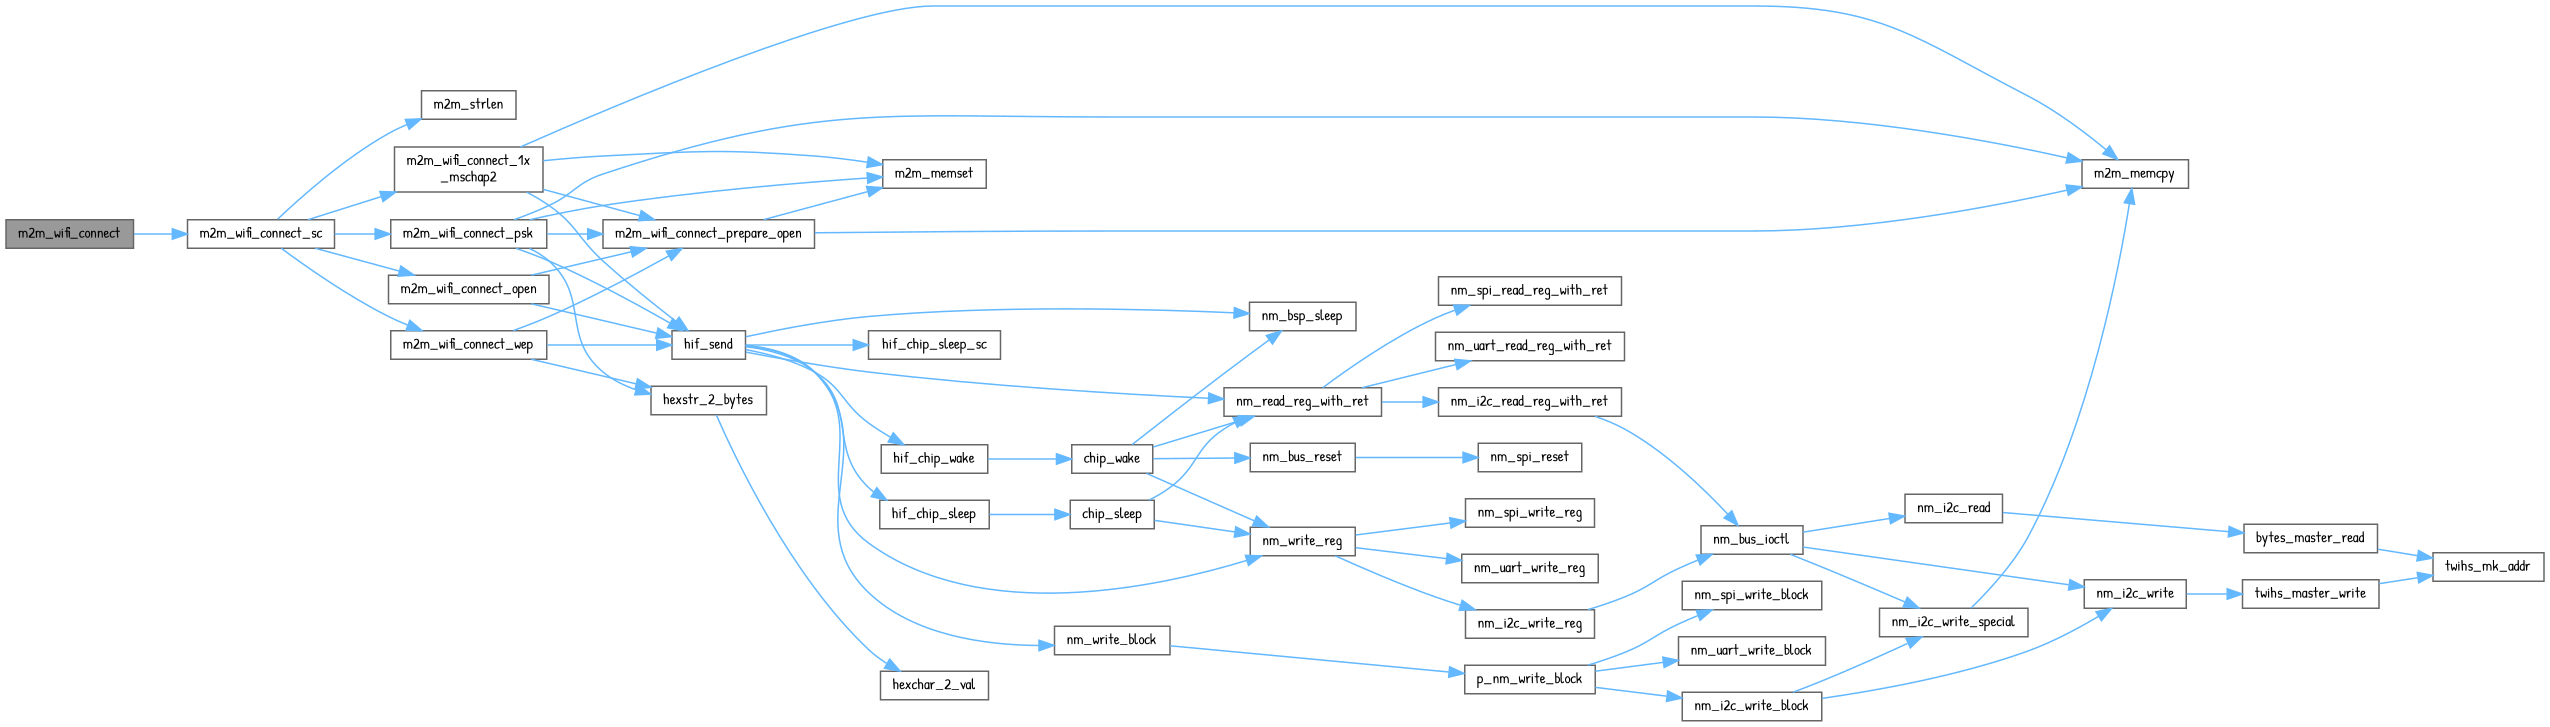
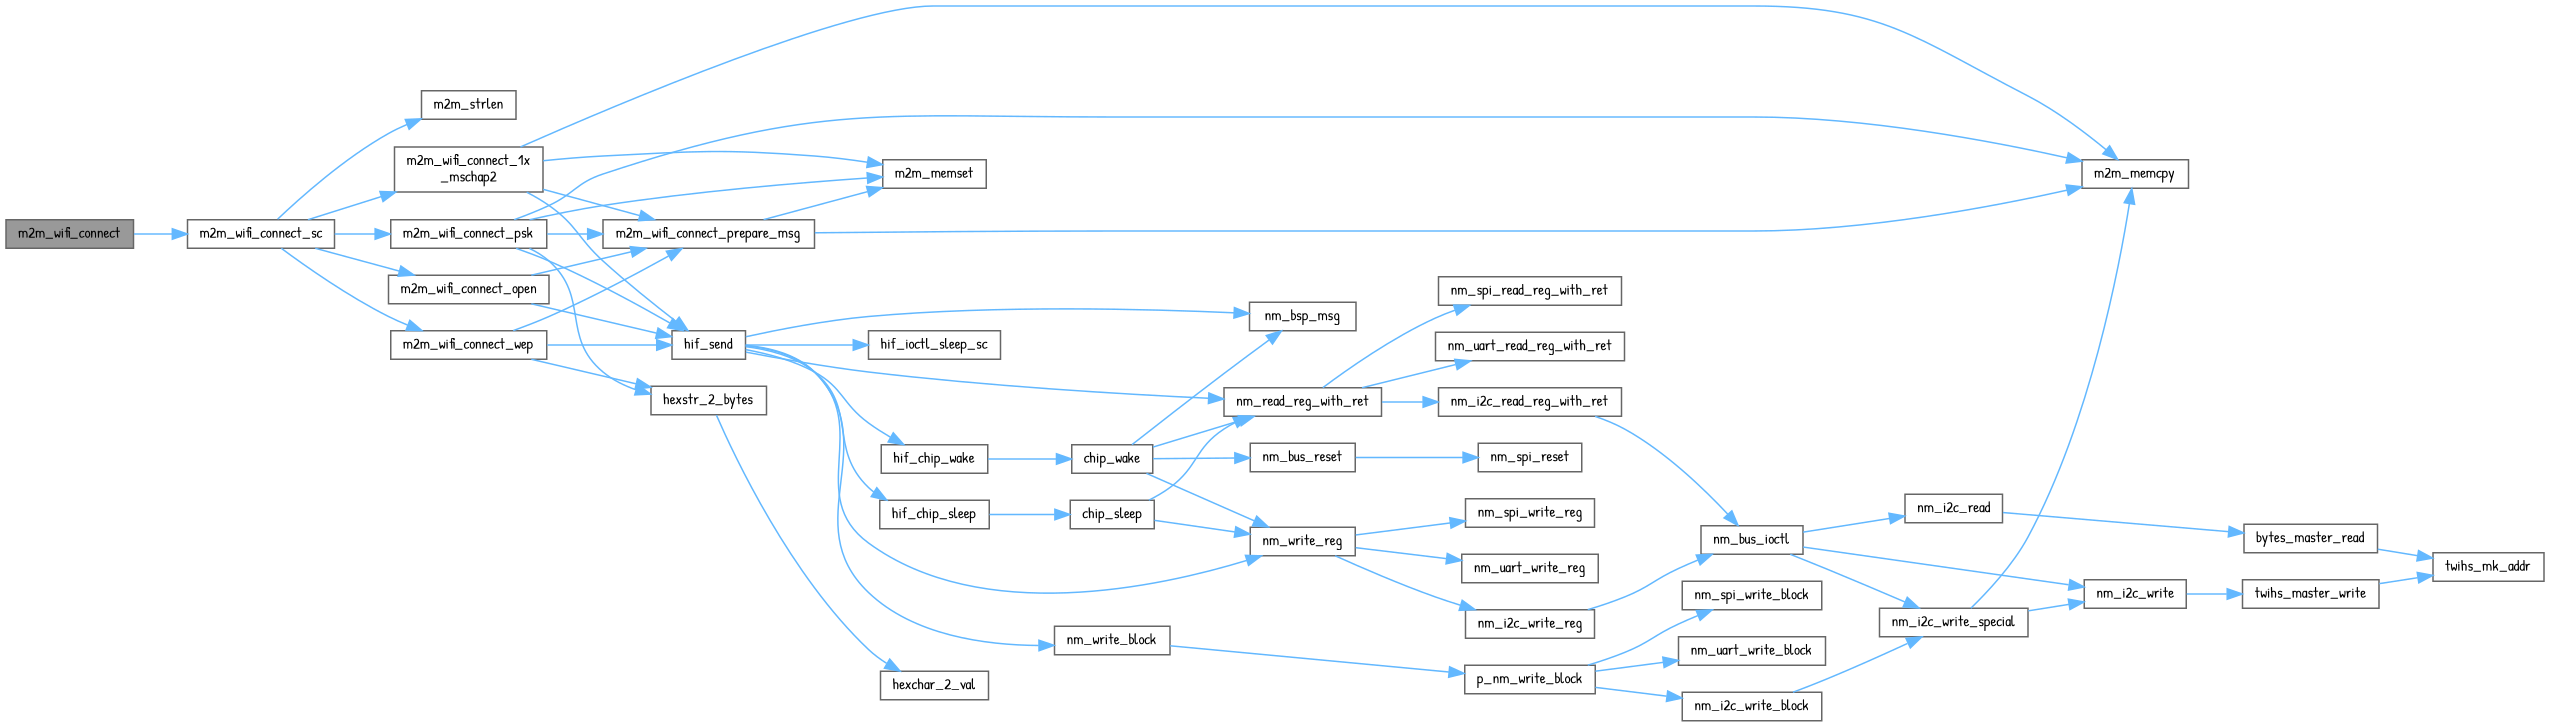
(709, 234) -> (709, 234)
(1303, 316) -> (1303, 316)
(934, 345) -> (934, 345)
(1965, 670) -> (2049, 608)
